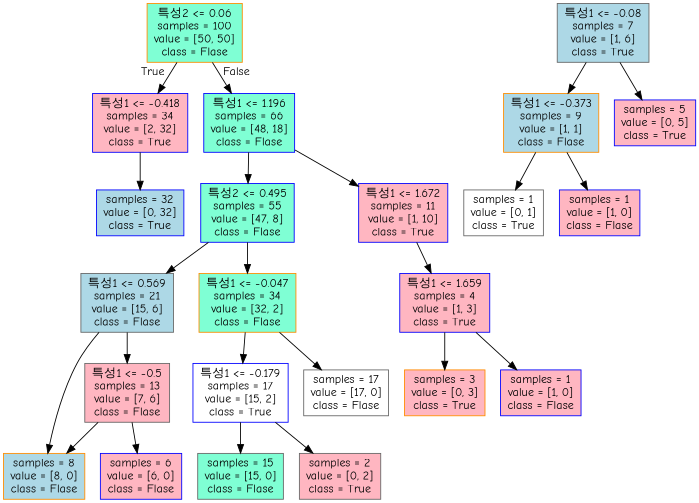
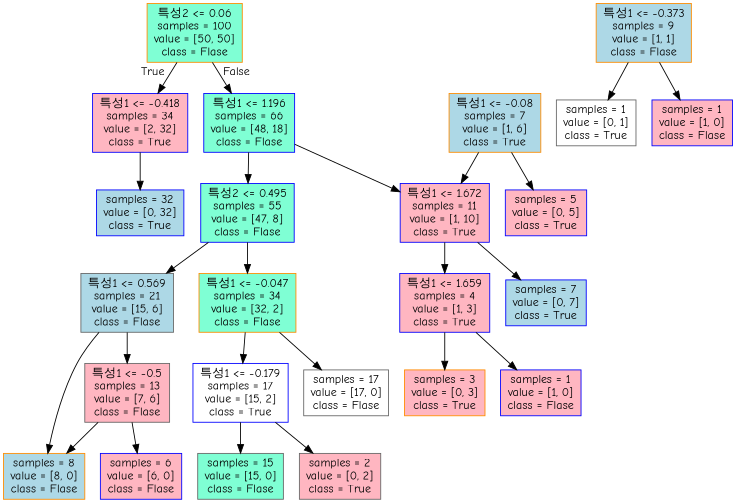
(603, 33) -> (495, 123)
(579, 74) -> (472, 164)
none -> (546, 303)
